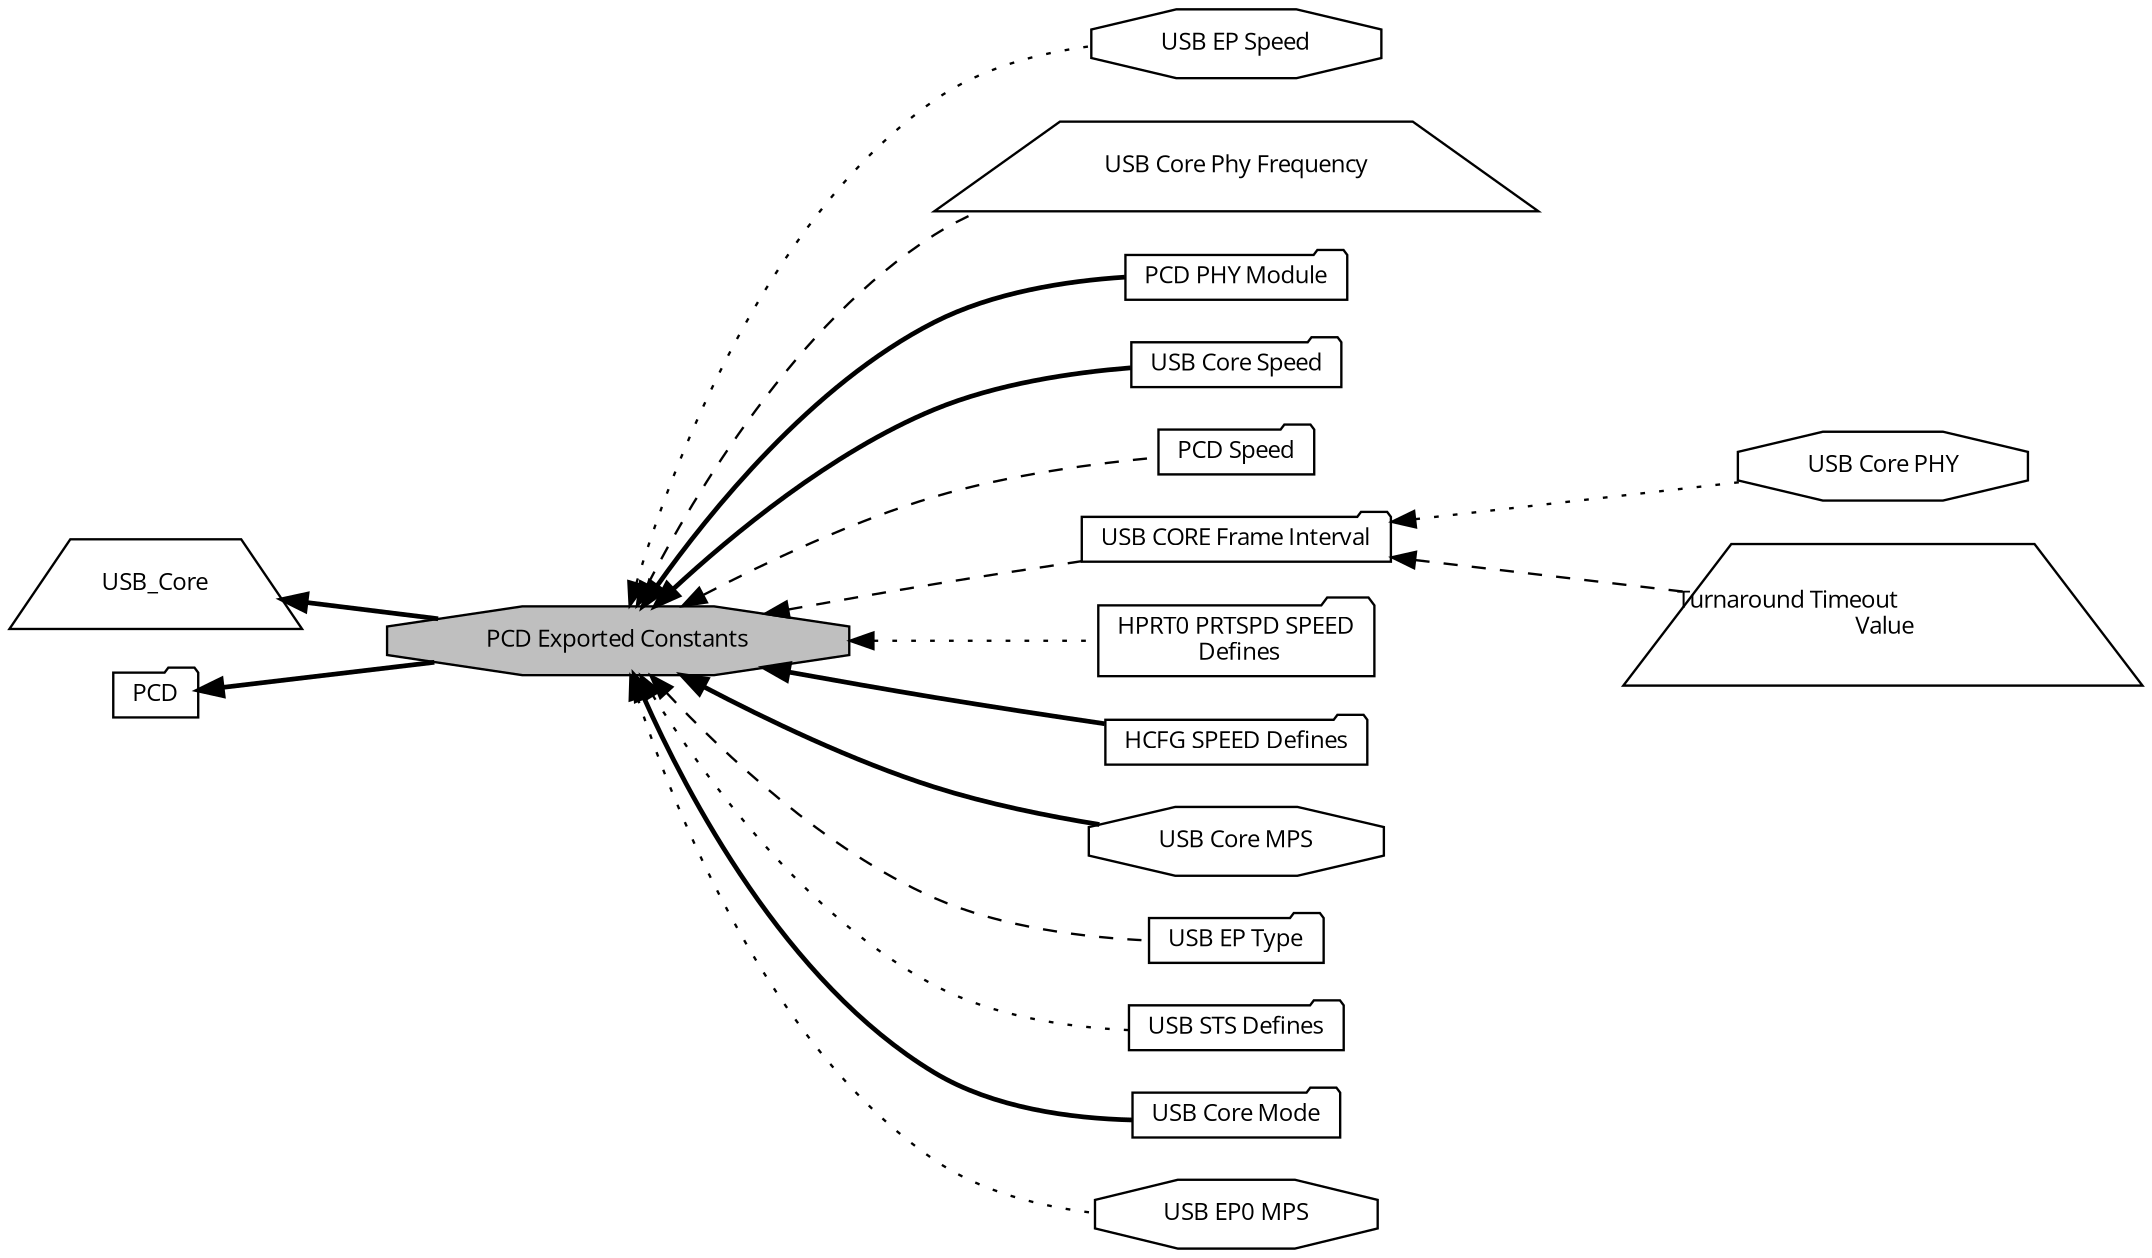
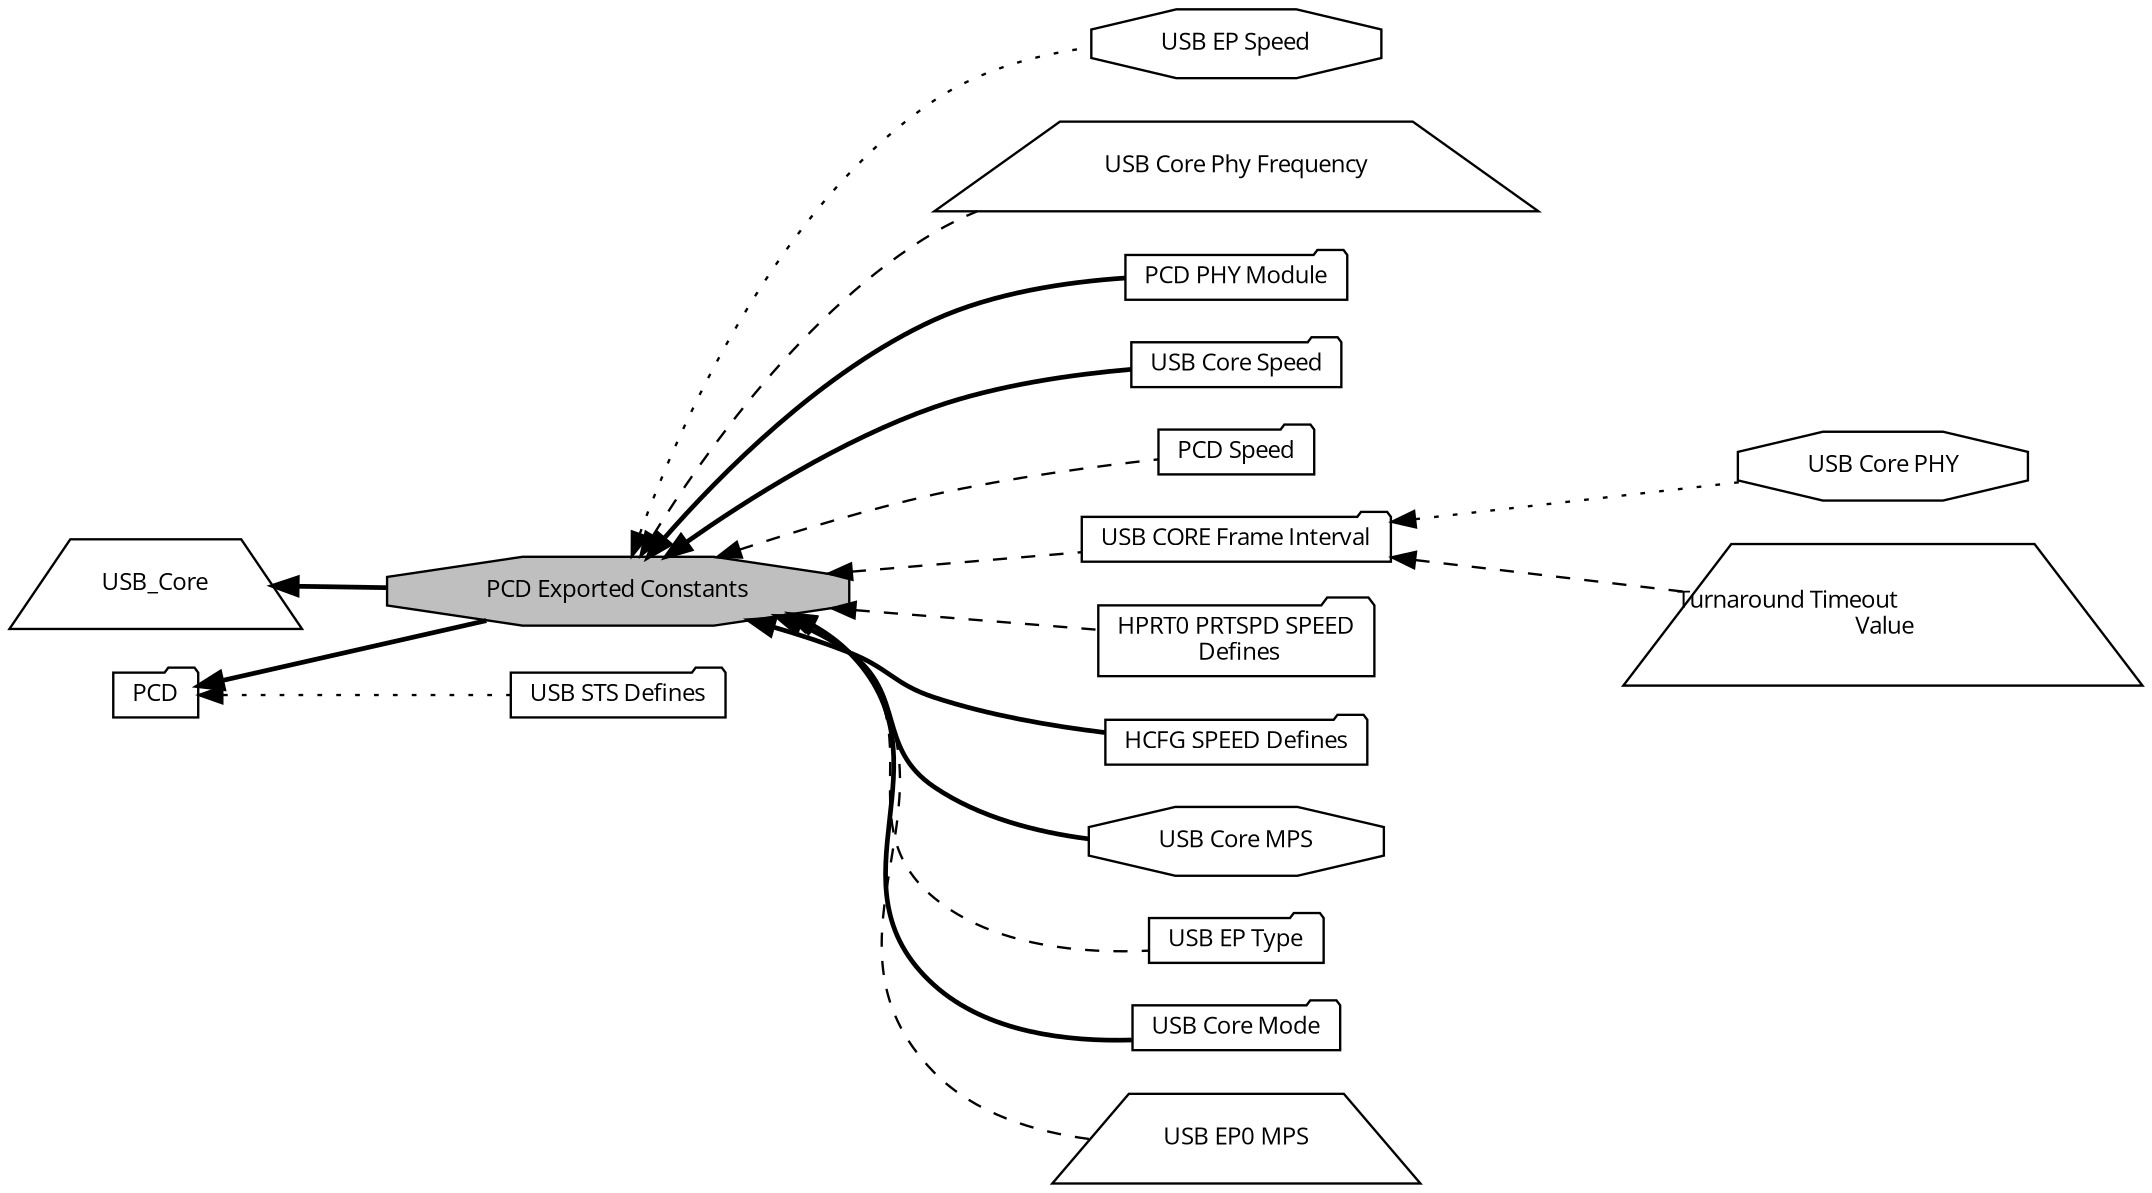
(986, 641) -> (977, 620)
(849, 927) -> (367, 695)
(799, 1023) -> (883, 943)
(1236, 1214) -> (1236, 1139)
